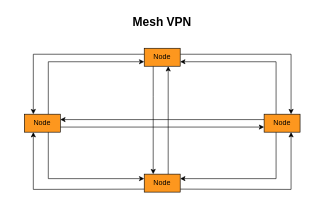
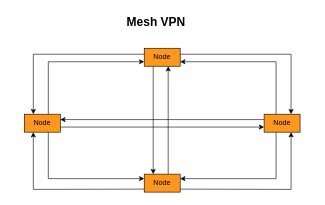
(162, 21) -> (156, 21)
